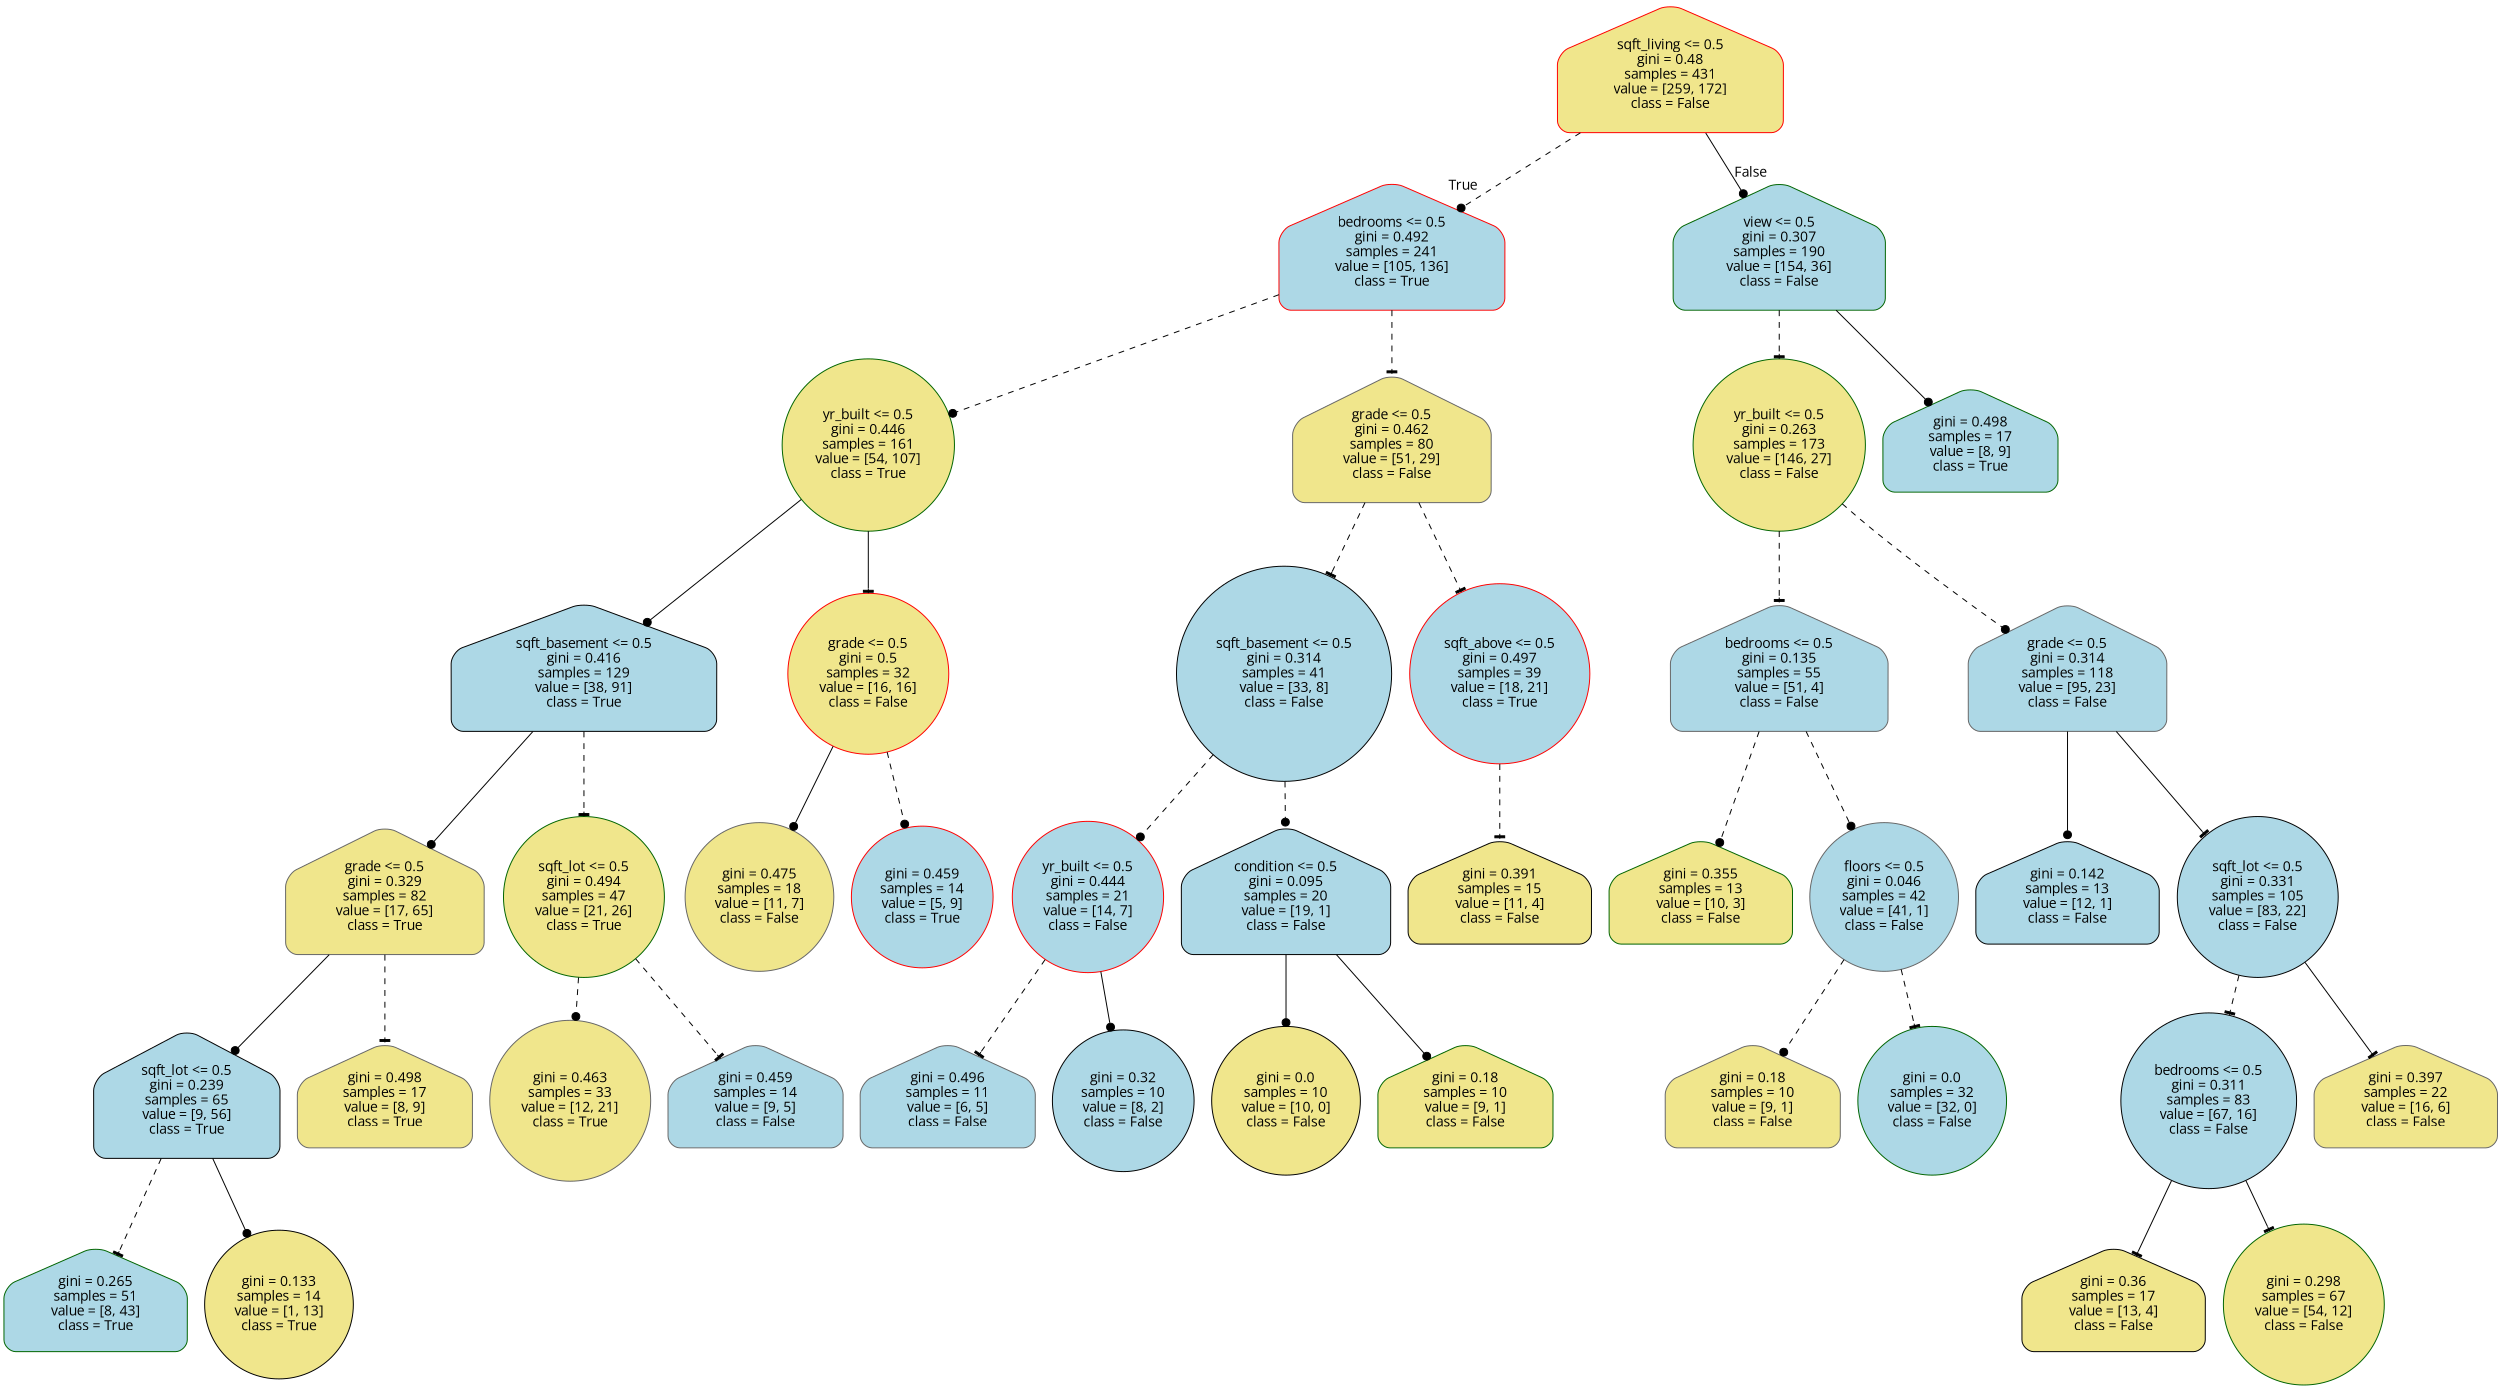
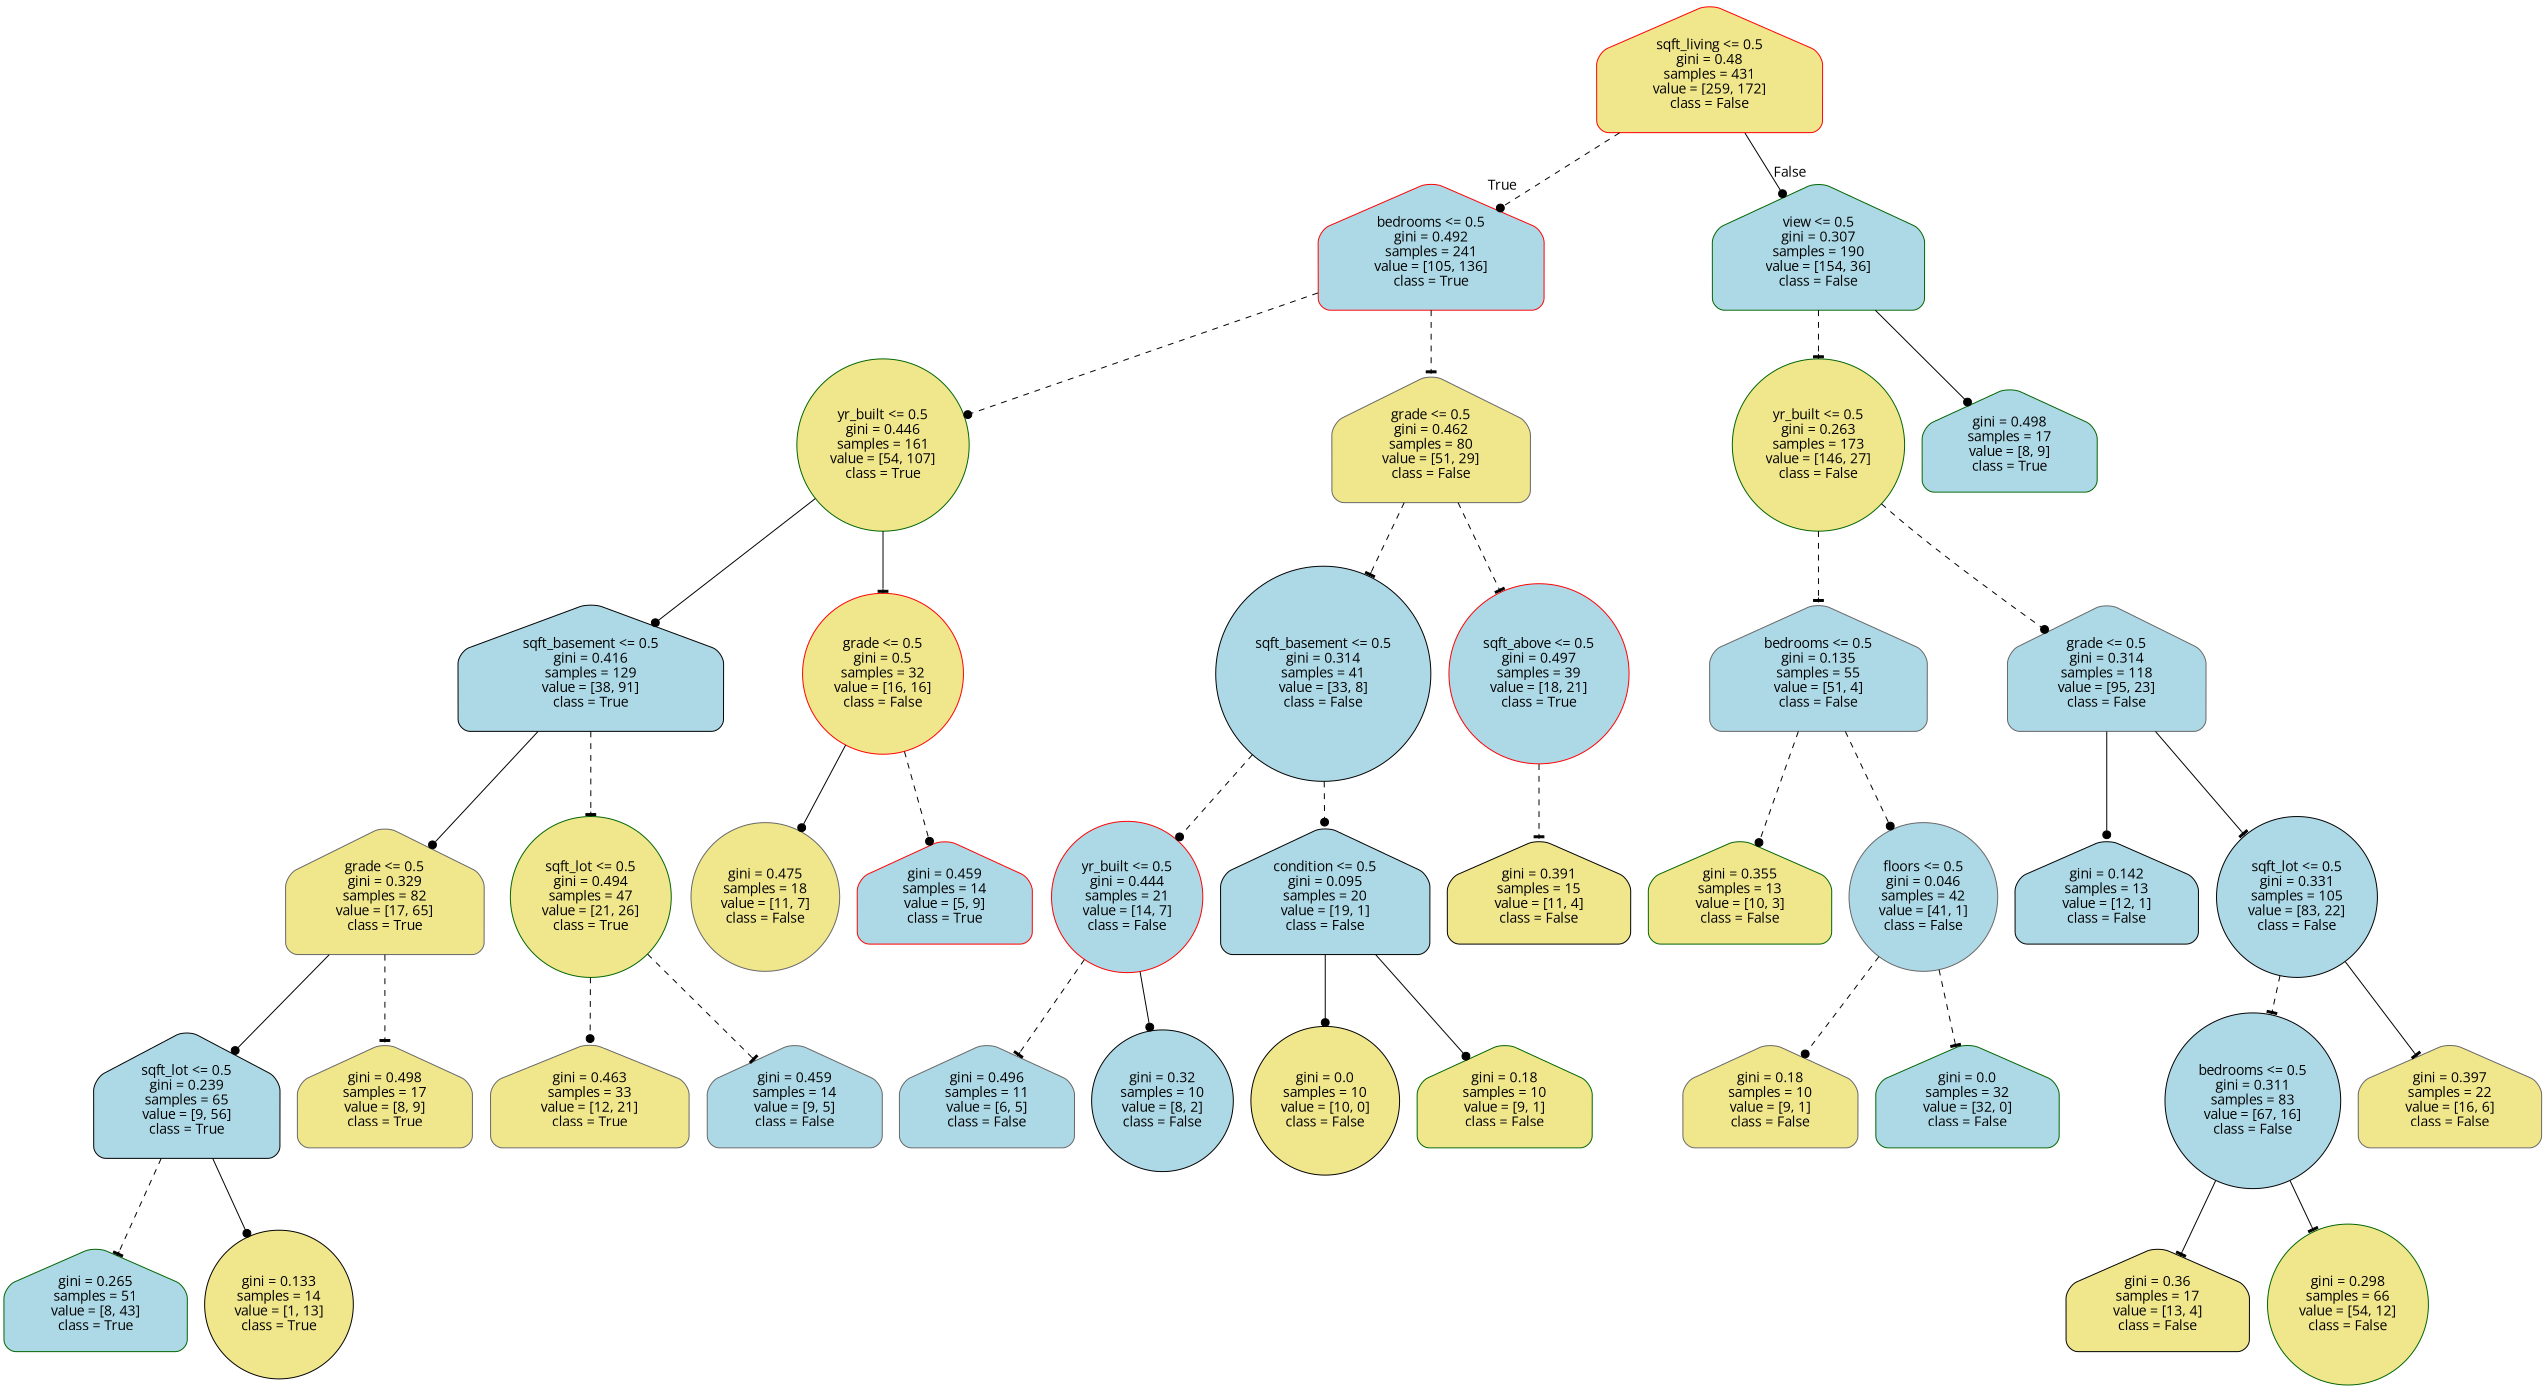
(922, 897) -> (945, 897)
(570, 1101) -> (590, 1101)
(1932, 1101) -> (1967, 1101)
(2304, 1305) -> (2348, 1305)
